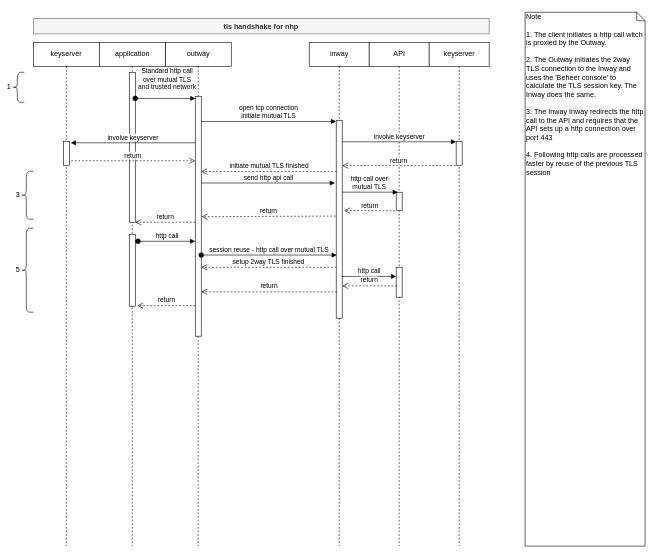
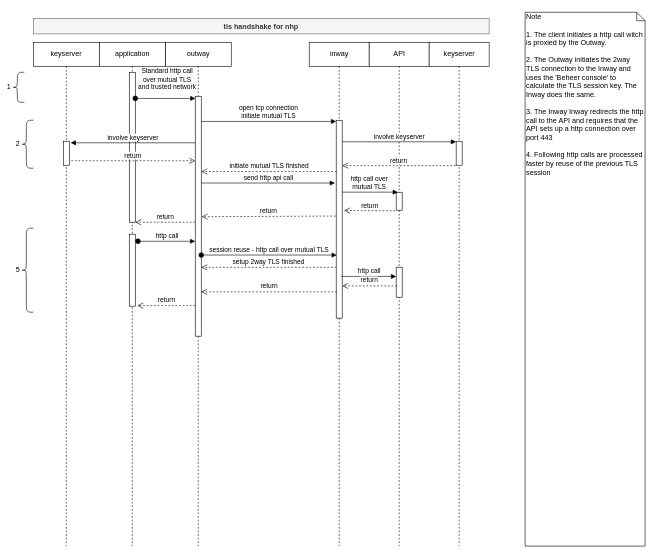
none -> (27, 144)
(27, 195) -> none
